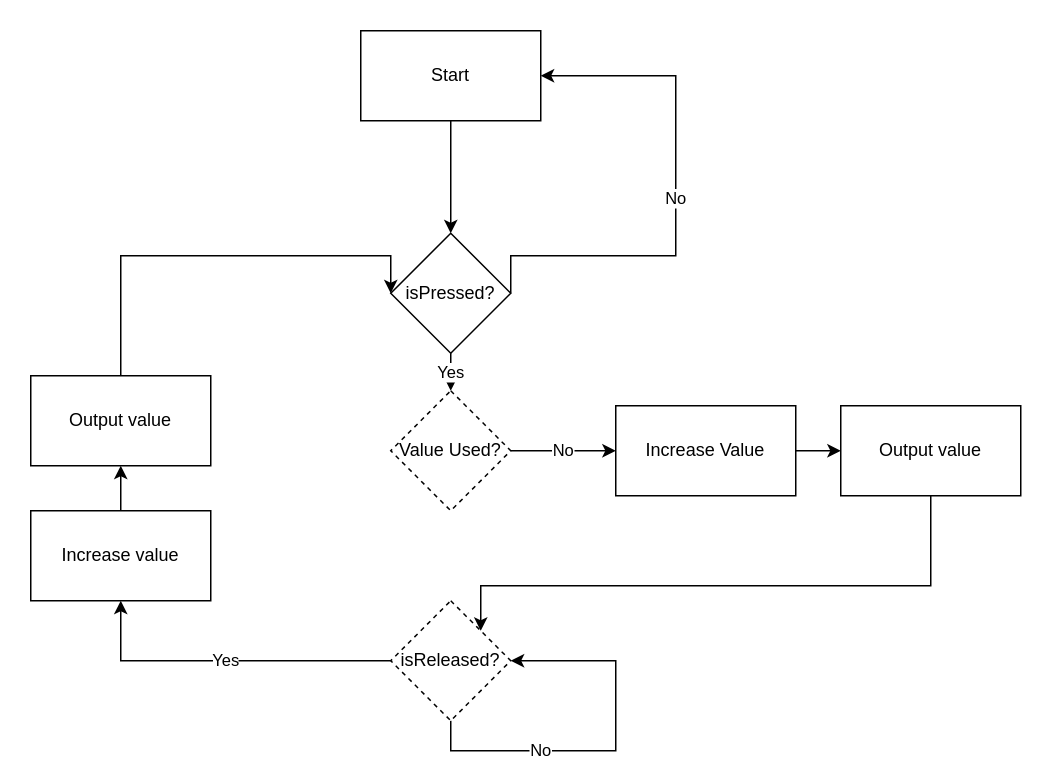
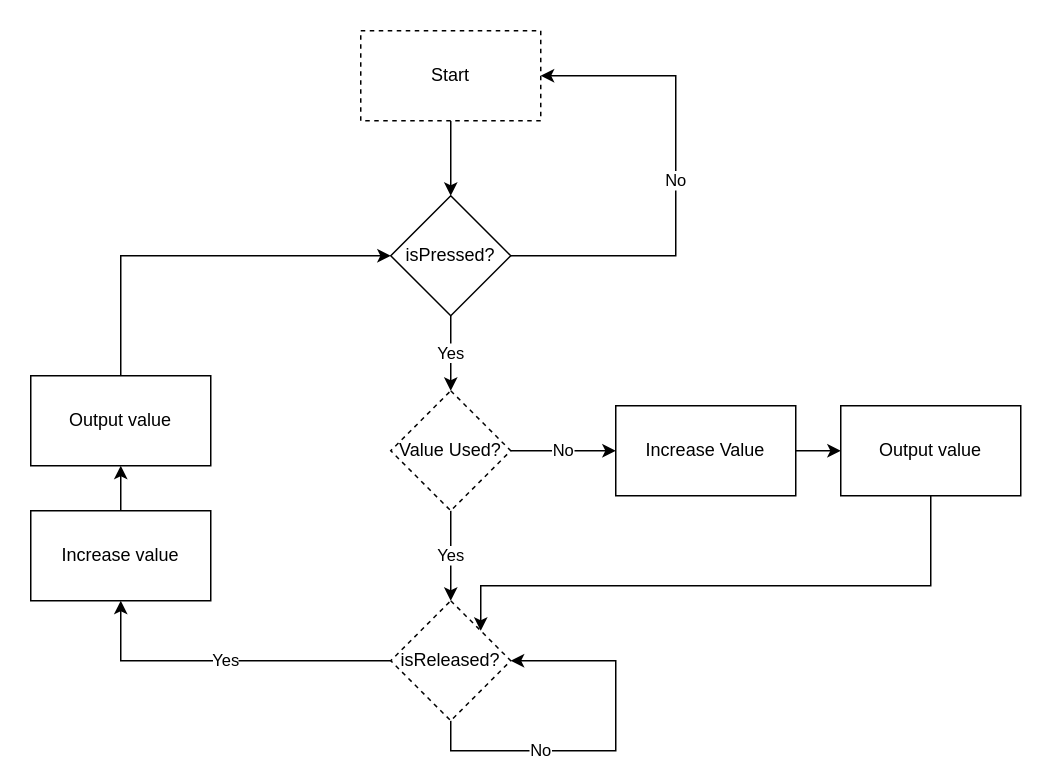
(451, 76) -> (451, 76)
(451, 293) -> (451, 256)
none -> (451, 551)
